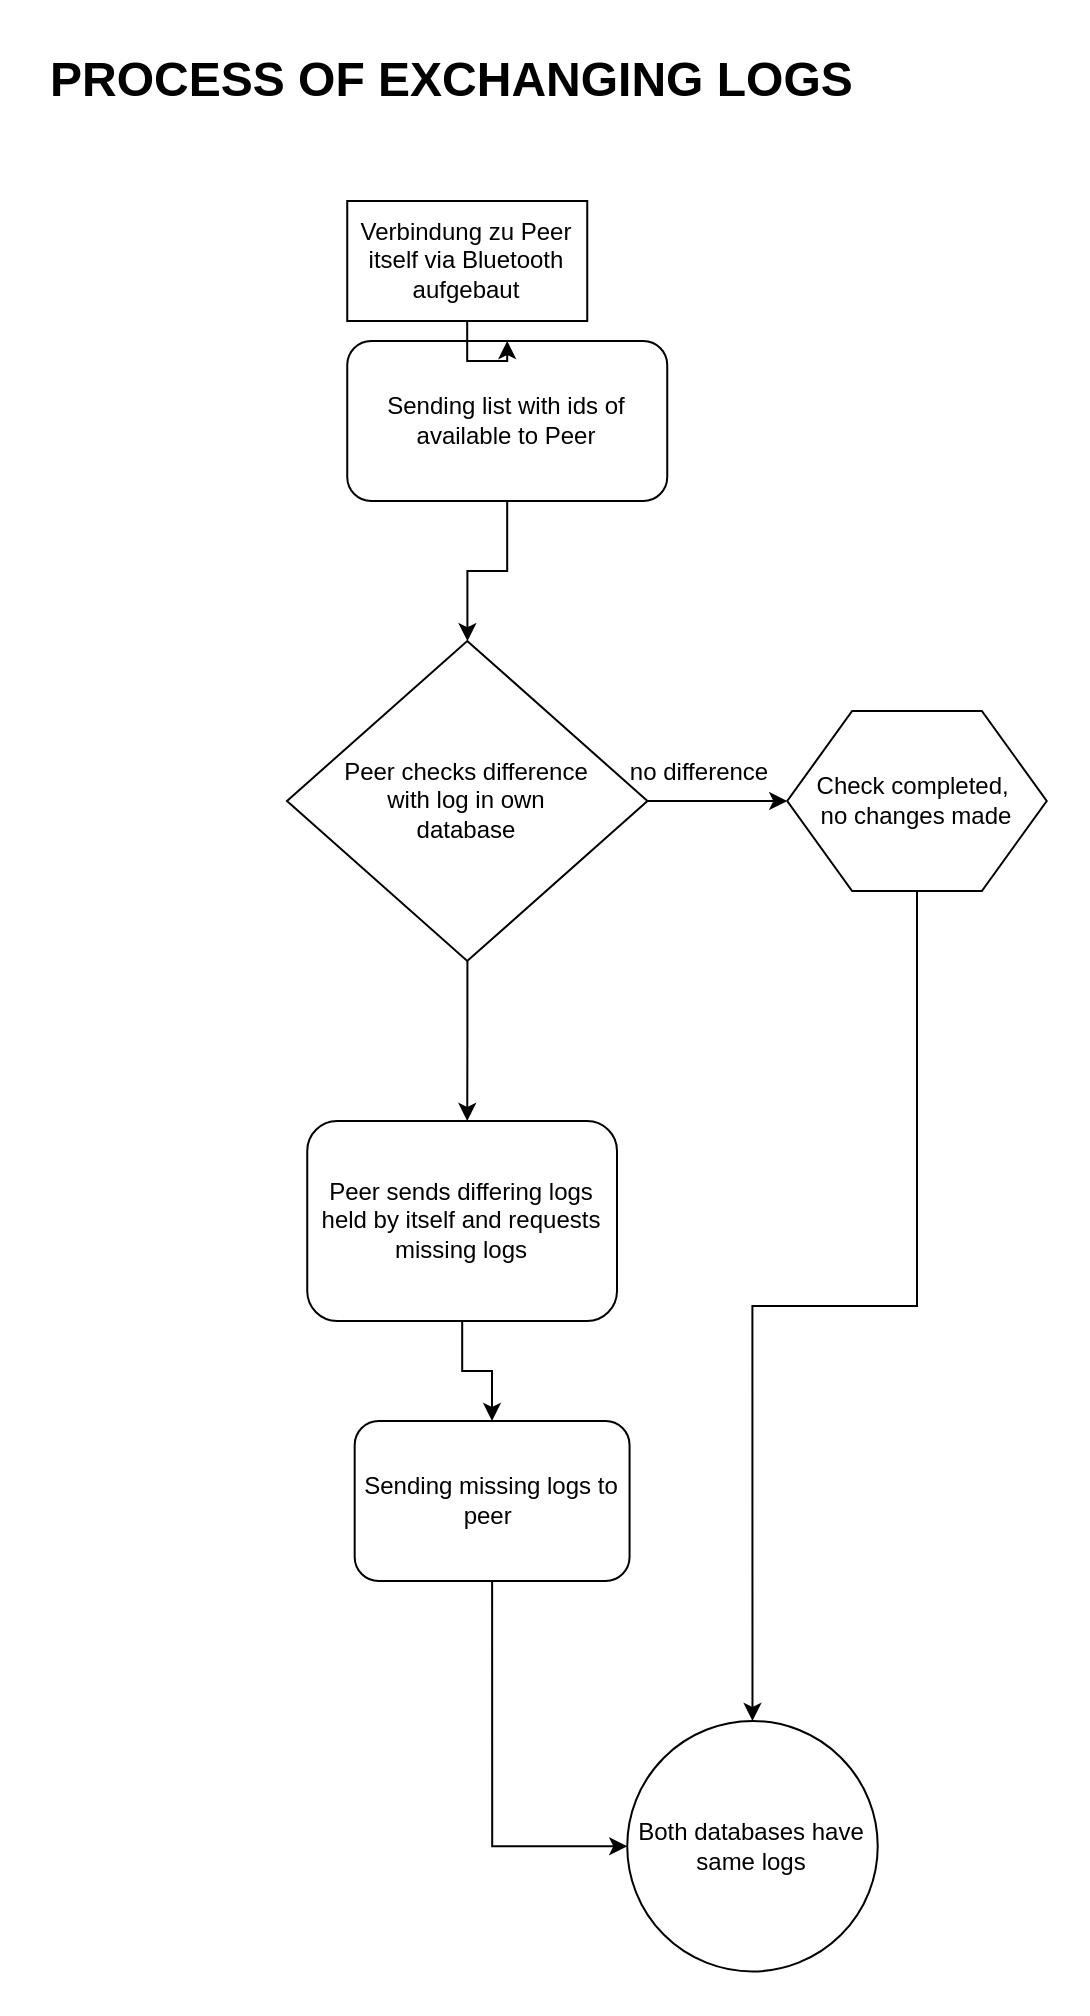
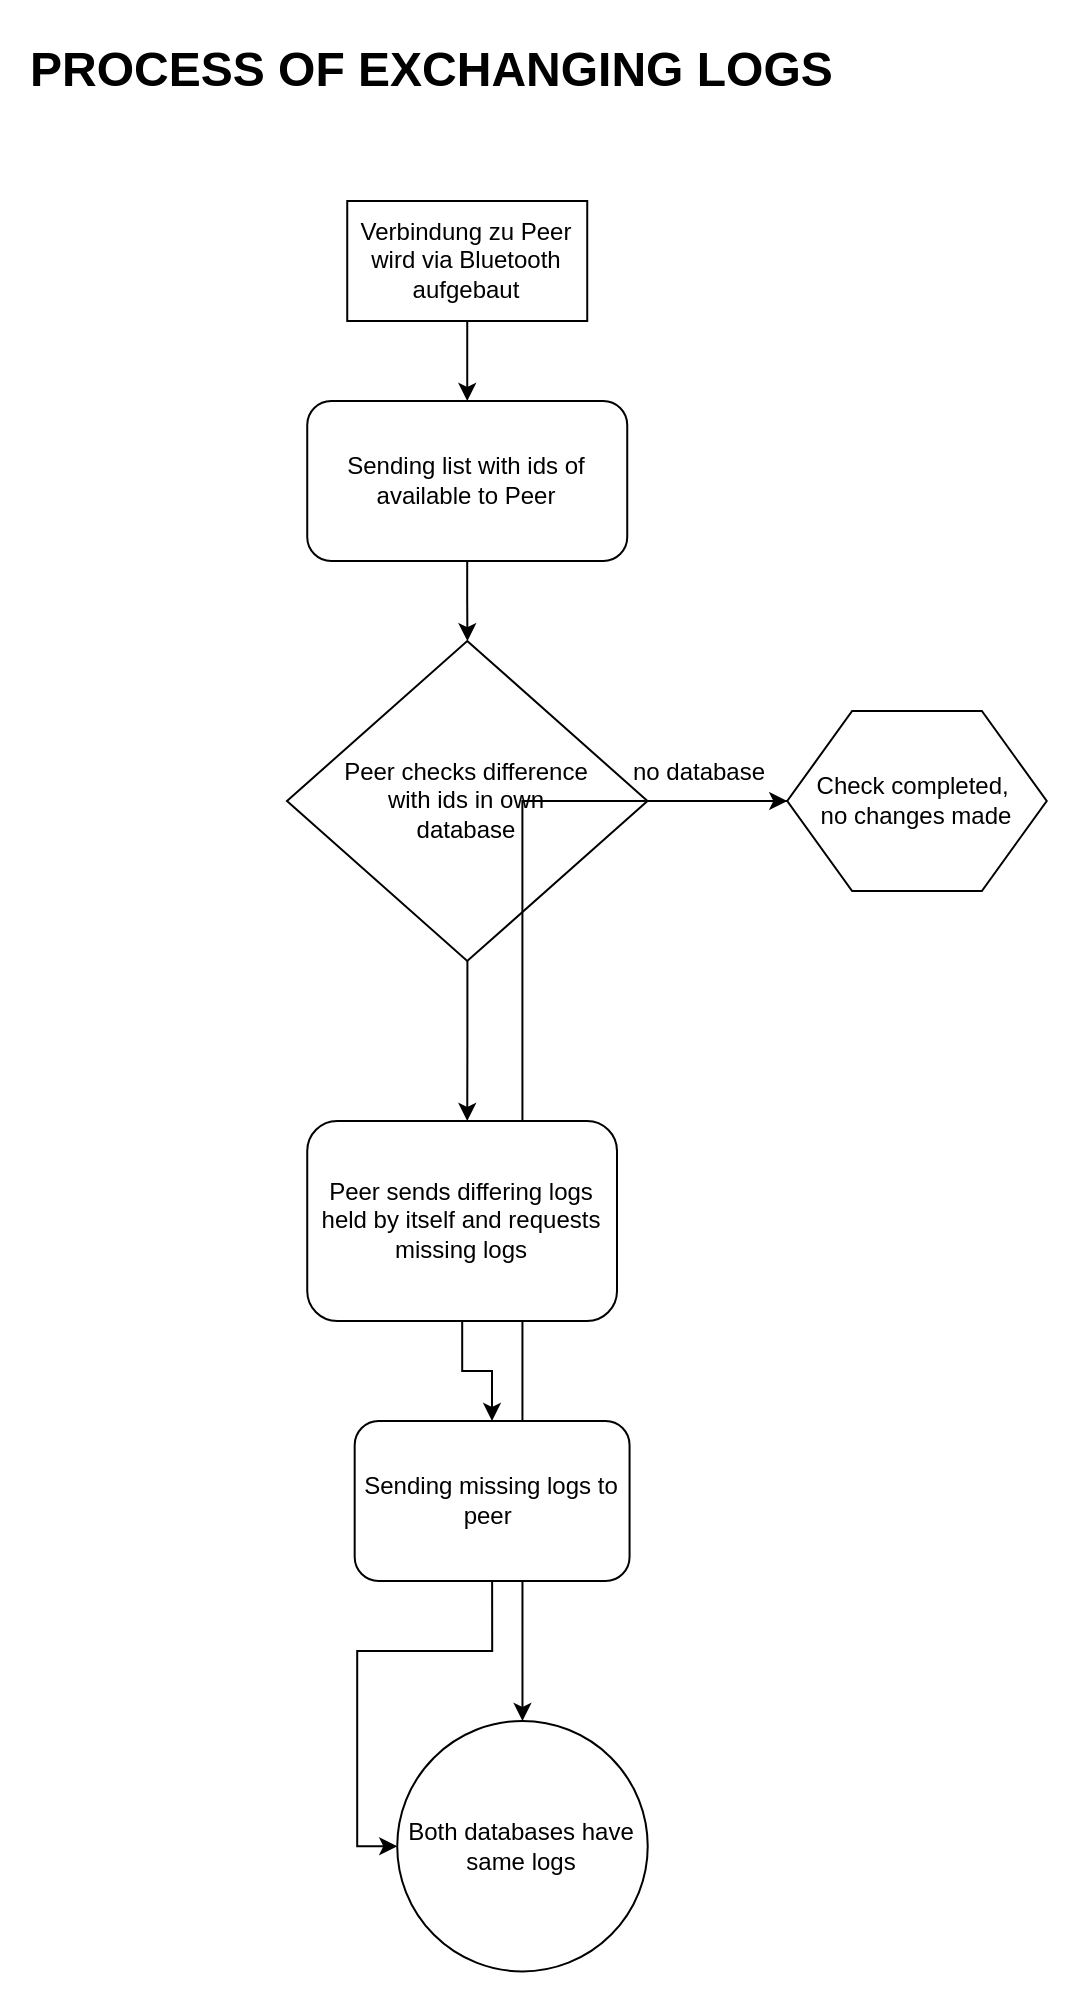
(503, 81) -> (483, 71)
(467, 261) -> (467, 261)
(507, 421) -> (467, 481)
(700, 773) -> (700, 773)
(467, 801) -> (467, 801)
(752, 1846) -> (522, 1846)
